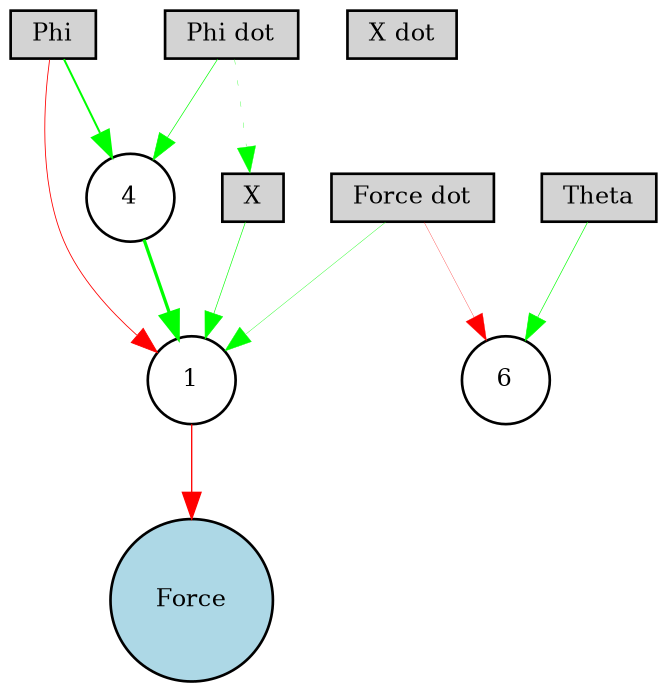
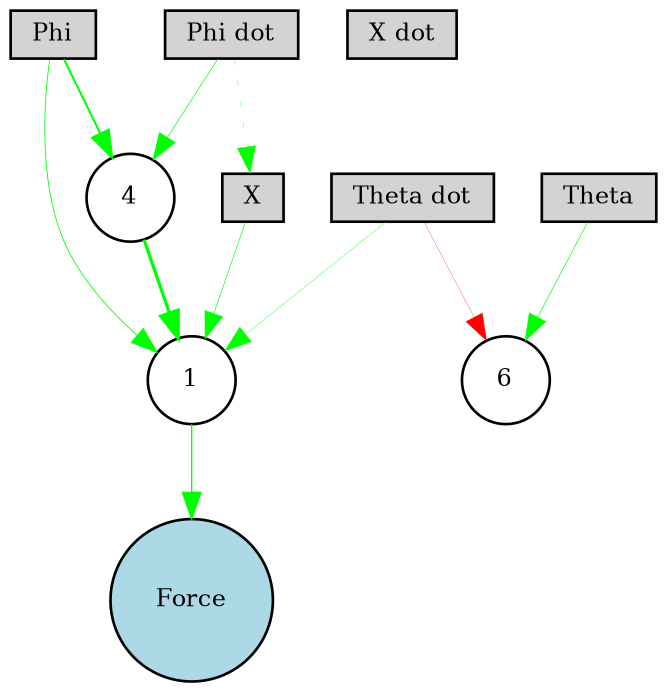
(413, 198) -> (413, 198)
(54, 211) -> (54, 211)
(192, 458) -> (192, 458)
